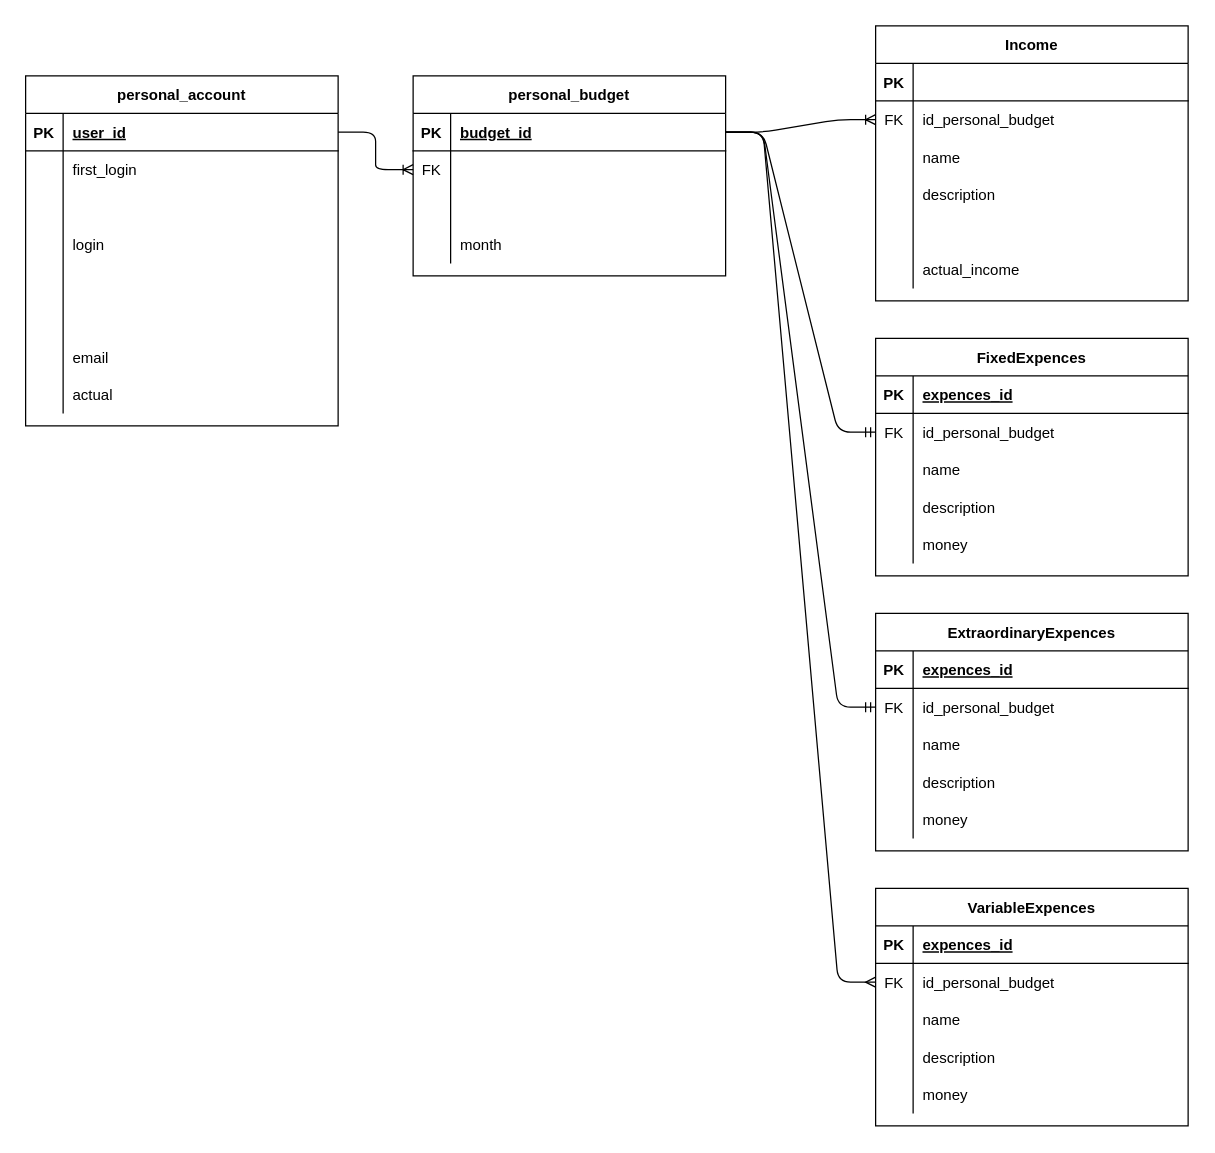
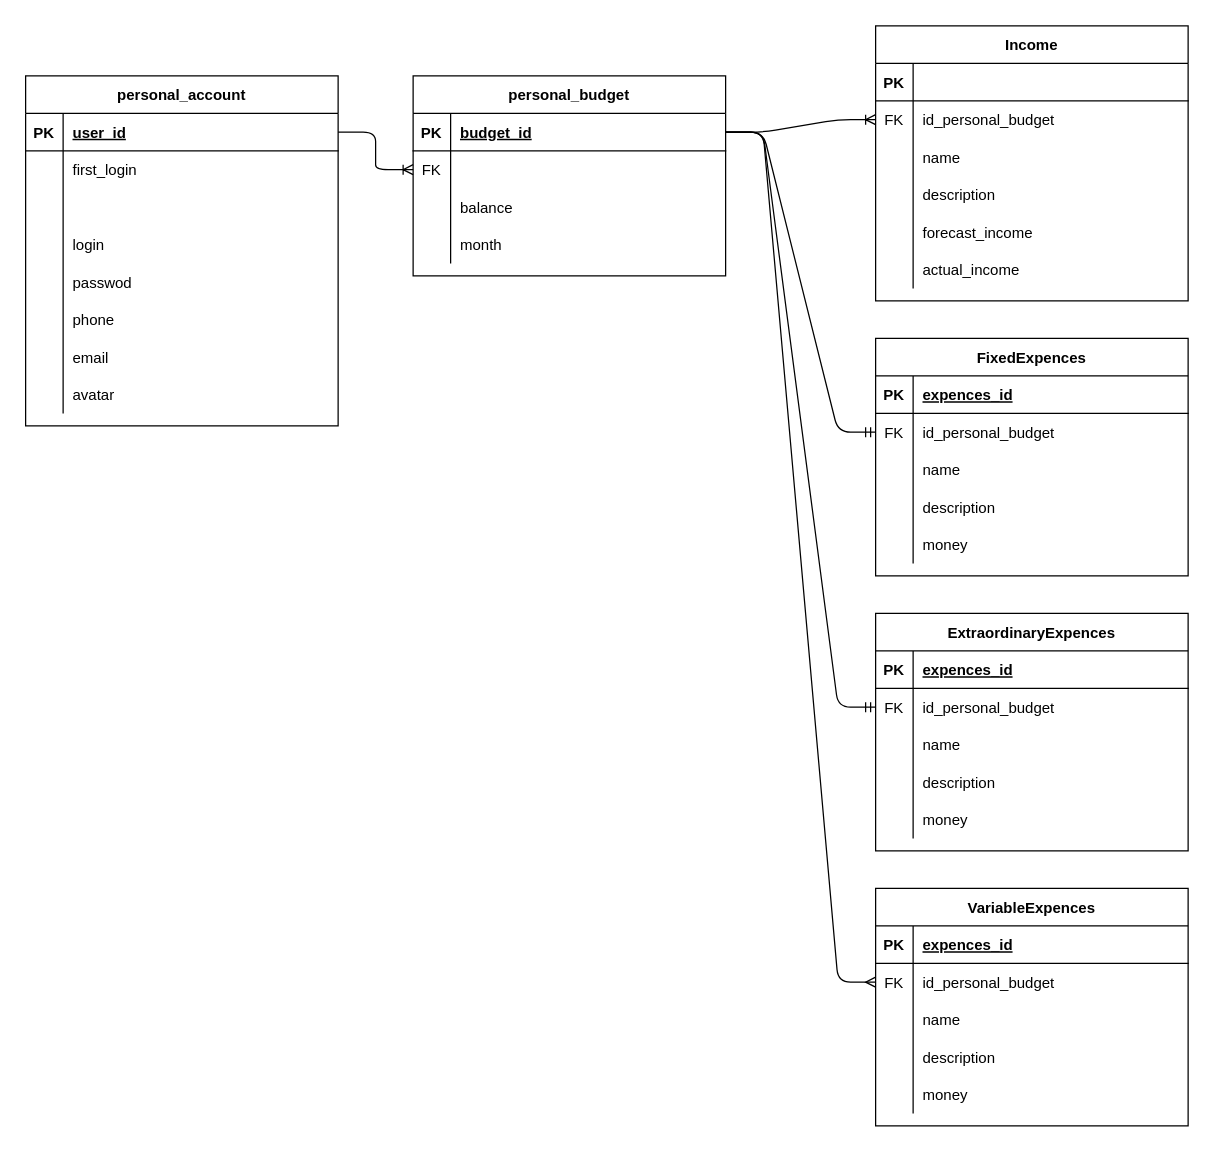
none -> (588, 207)
none -> (1051, 232)
none -> (201, 282)
none -> (201, 319)
(96, 395) -> (98, 395)
